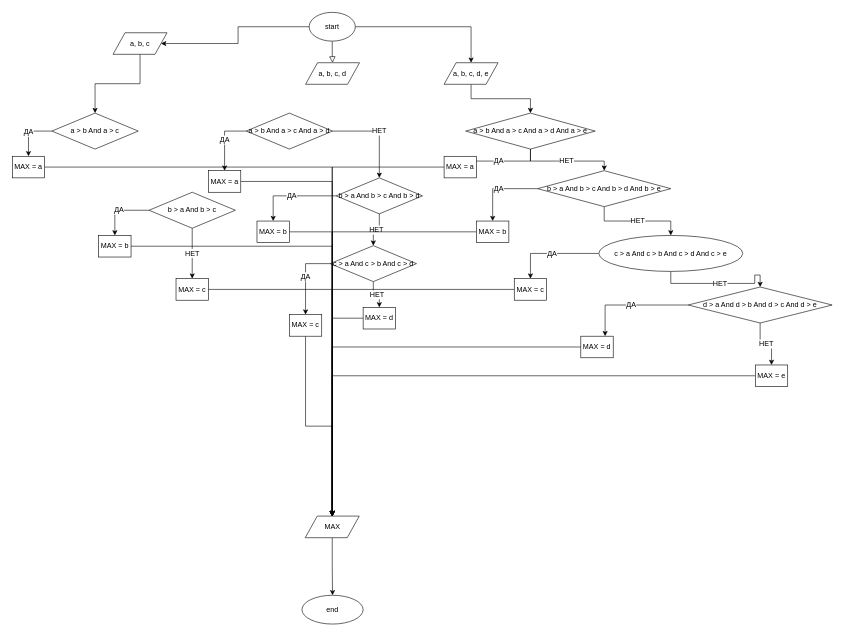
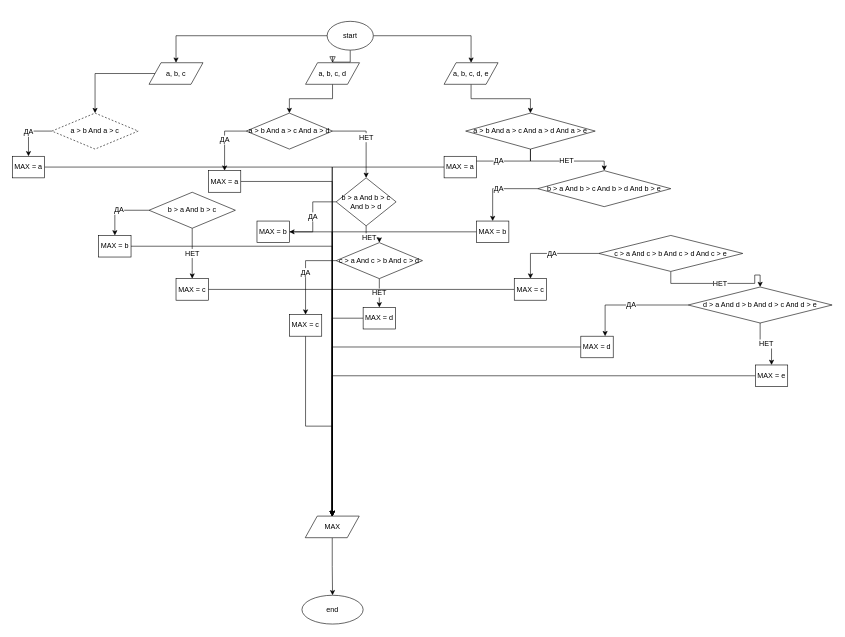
(332, 27) -> (350, 36)
(140, 44) -> (176, 74)
none -> (333, 93)
(95, 131) -> (95, 131)
(380, 196) -> (366, 202)
(636, 221) -> none
(671, 254) -> (671, 254)
(374, 264) -> (380, 261)
